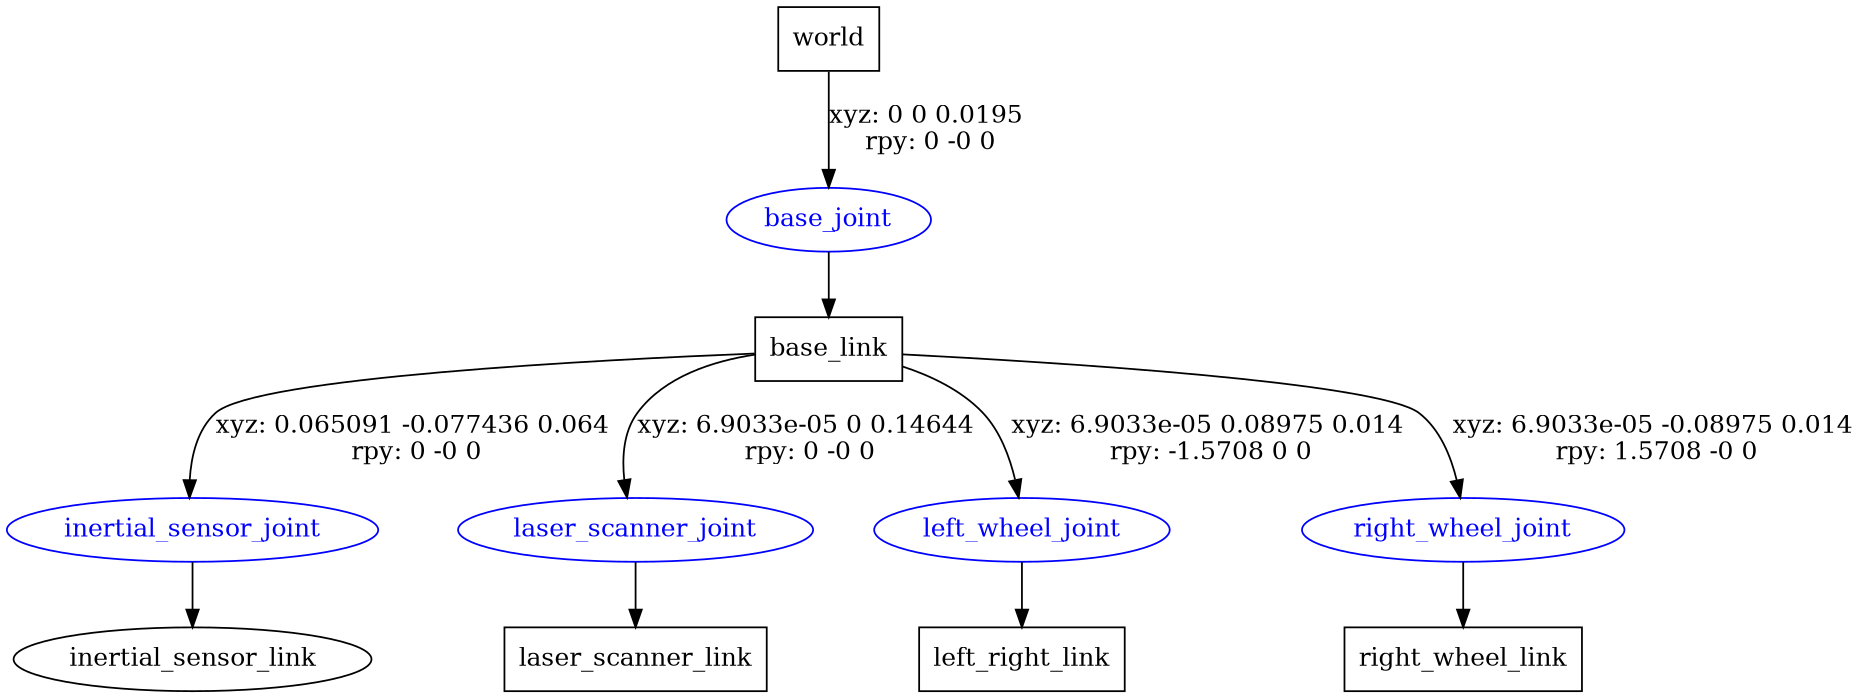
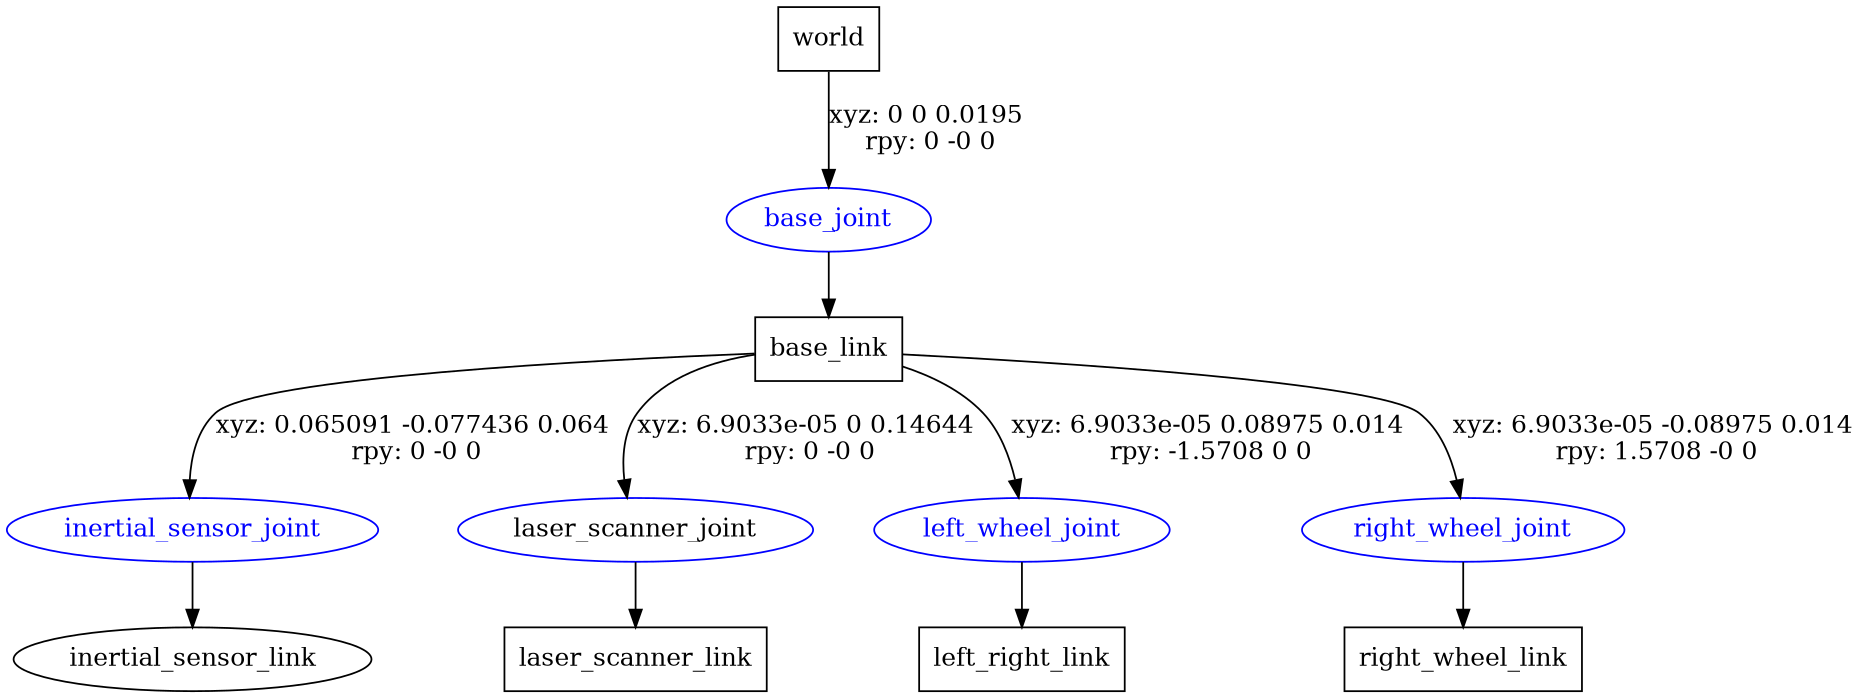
(636, 530) -> (636, 530)
